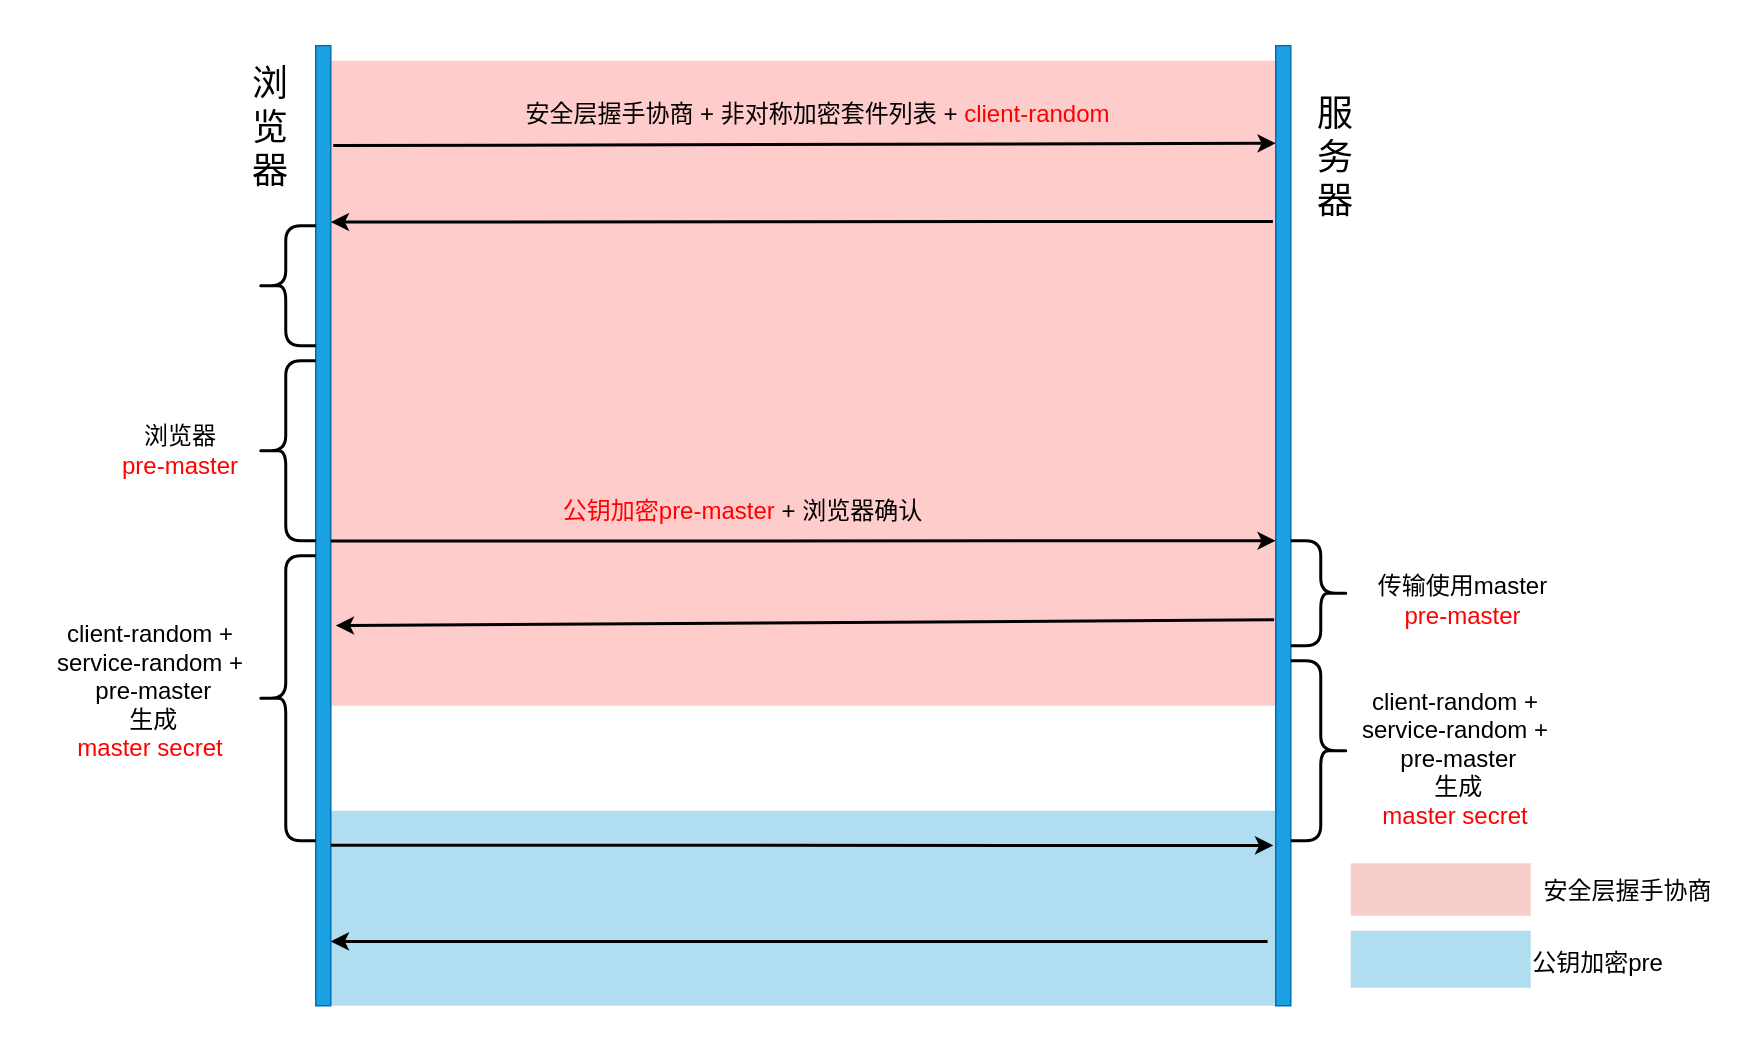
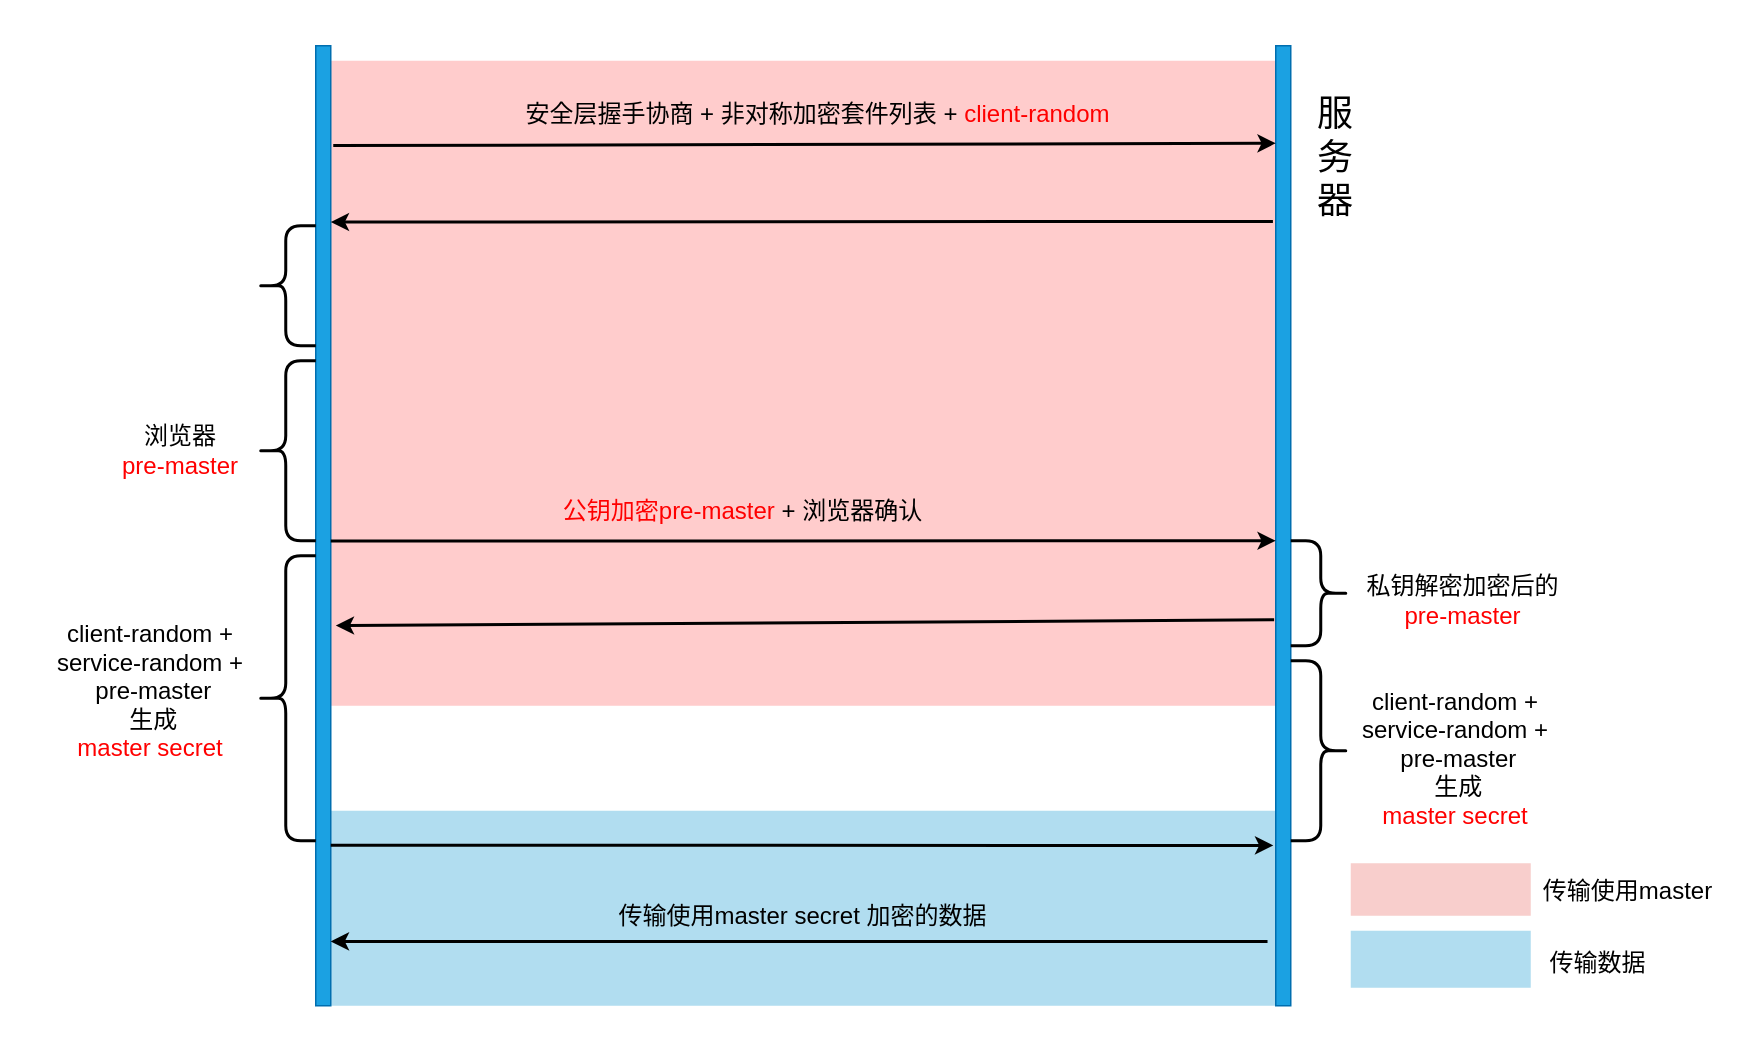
(271, 128) -> none
(1463, 601) -> (1463, 601)
(1628, 890) -> (1628, 890)
none -> (803, 916)
(1598, 962) -> (1598, 962)
